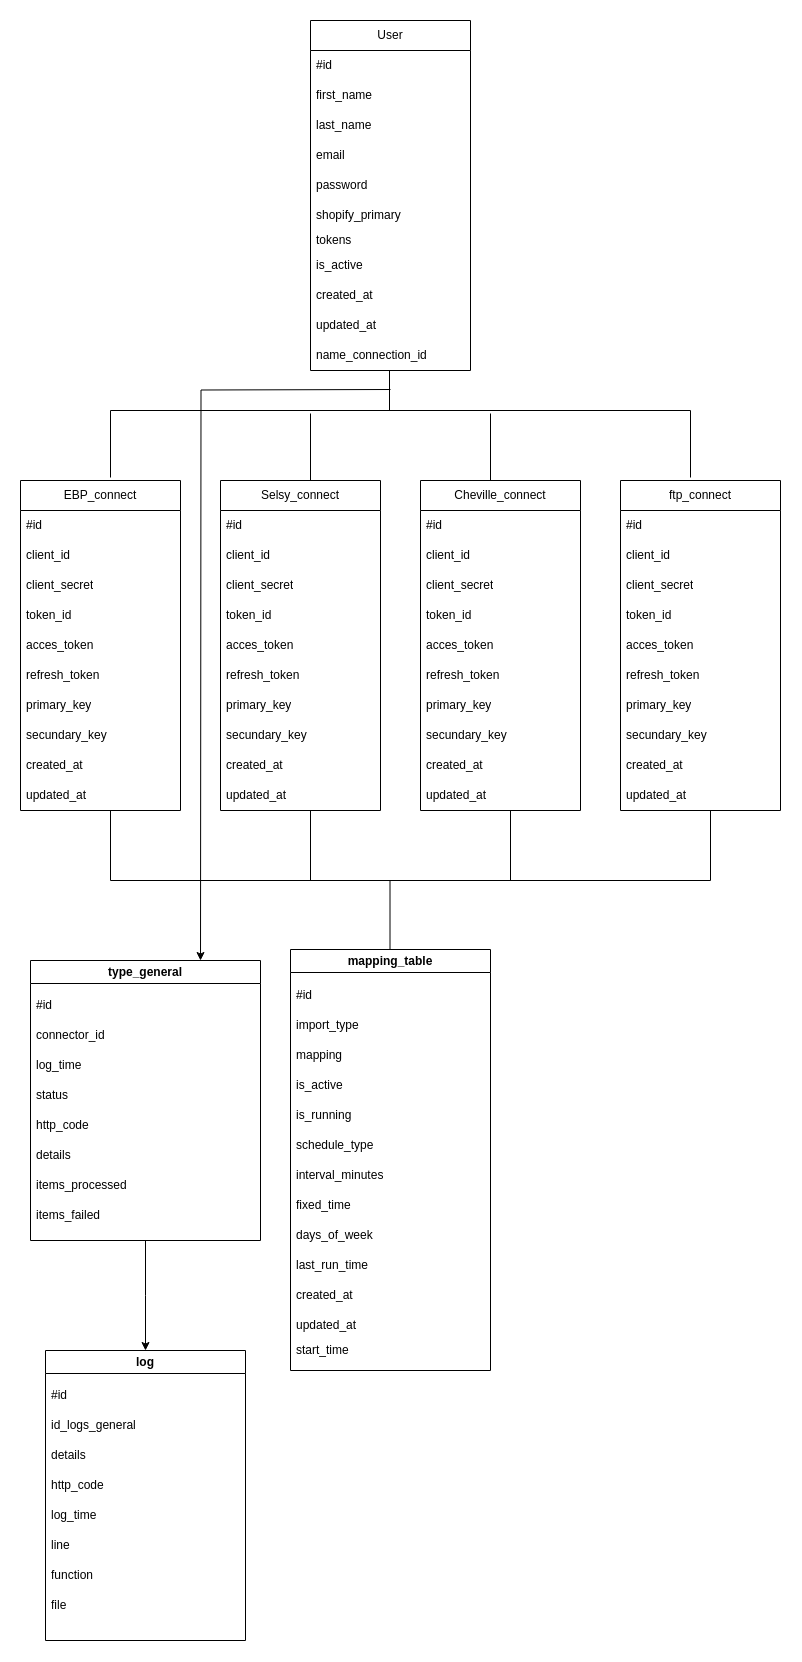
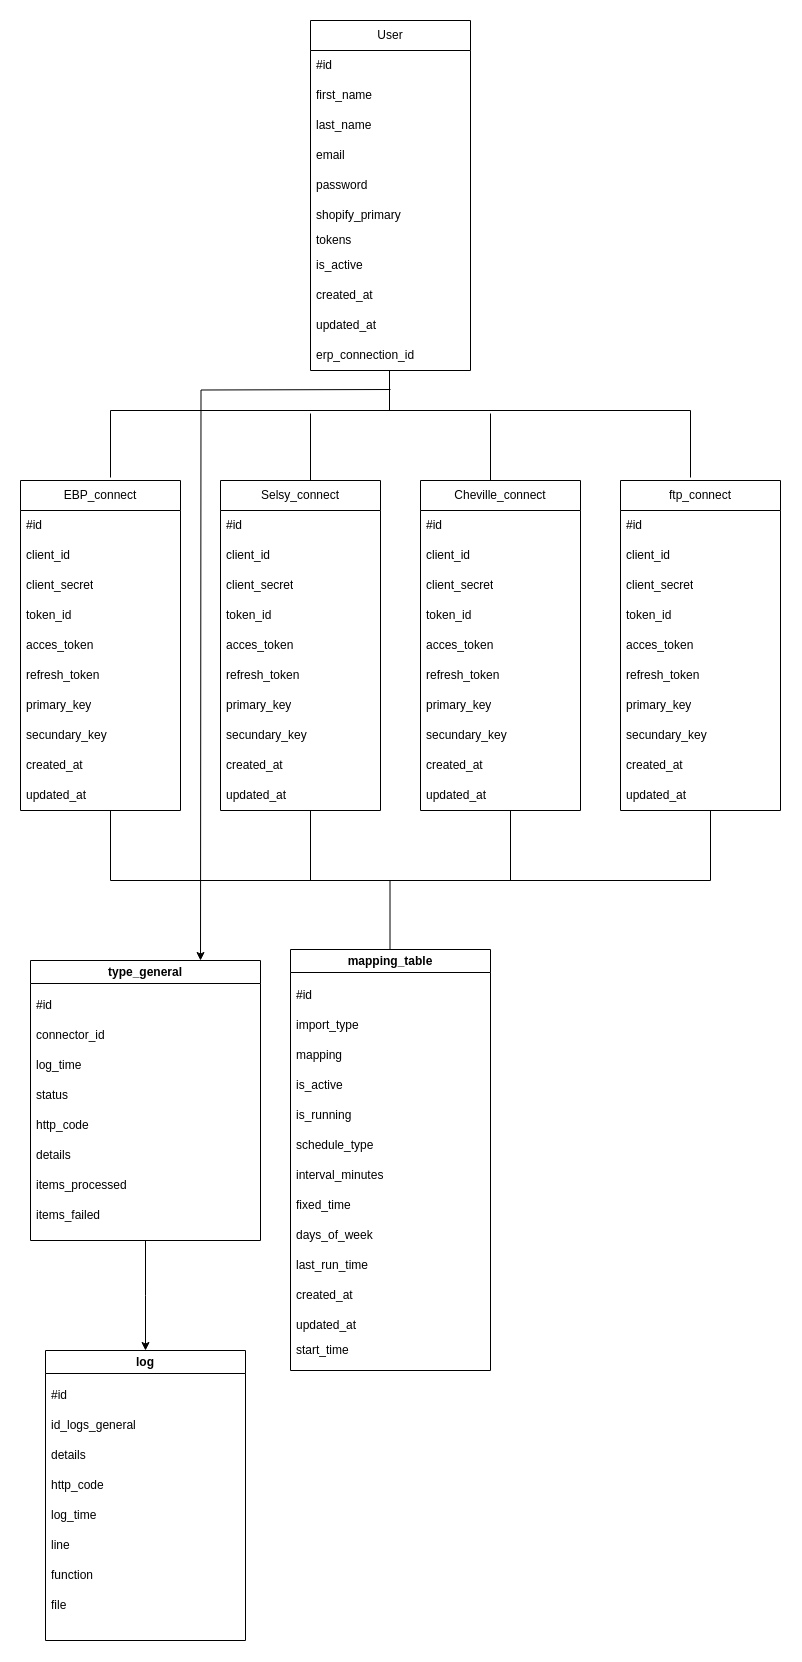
(374, 356) -> (371, 356)
